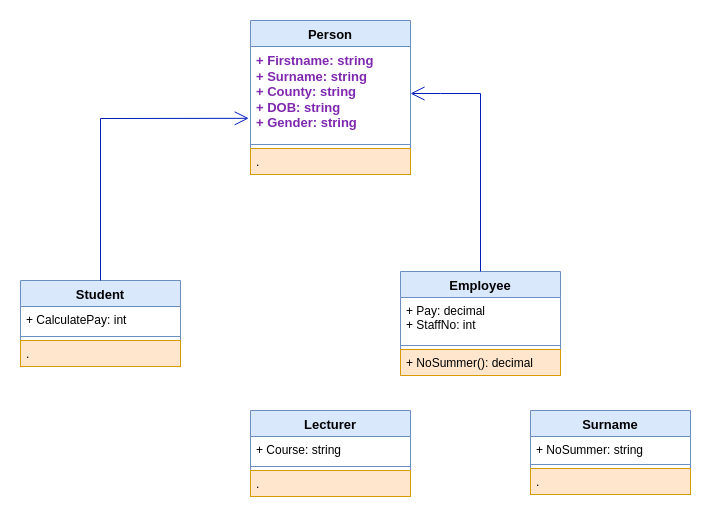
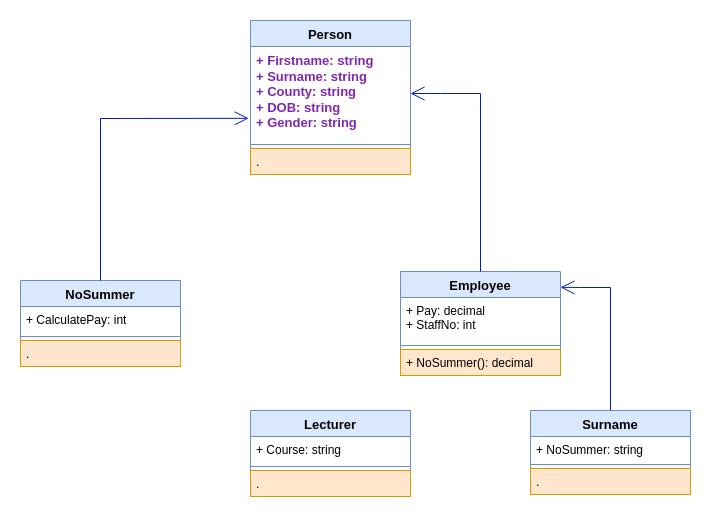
(100, 295) -> (100, 295)
none -> (611, 326)
